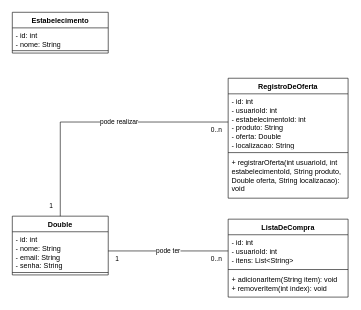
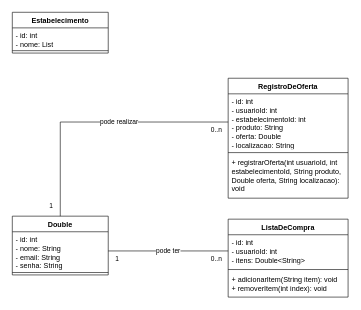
(40, 41) -> (36, 41)
(269, 252) -> (273, 252)
